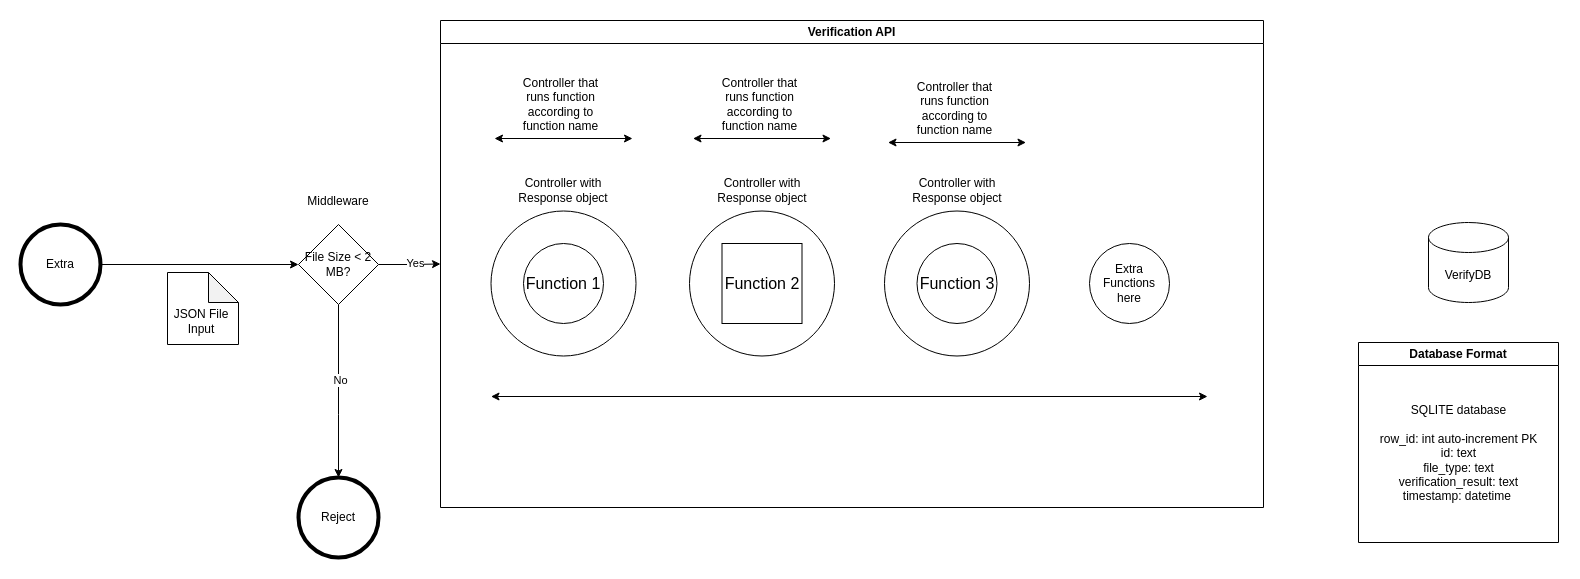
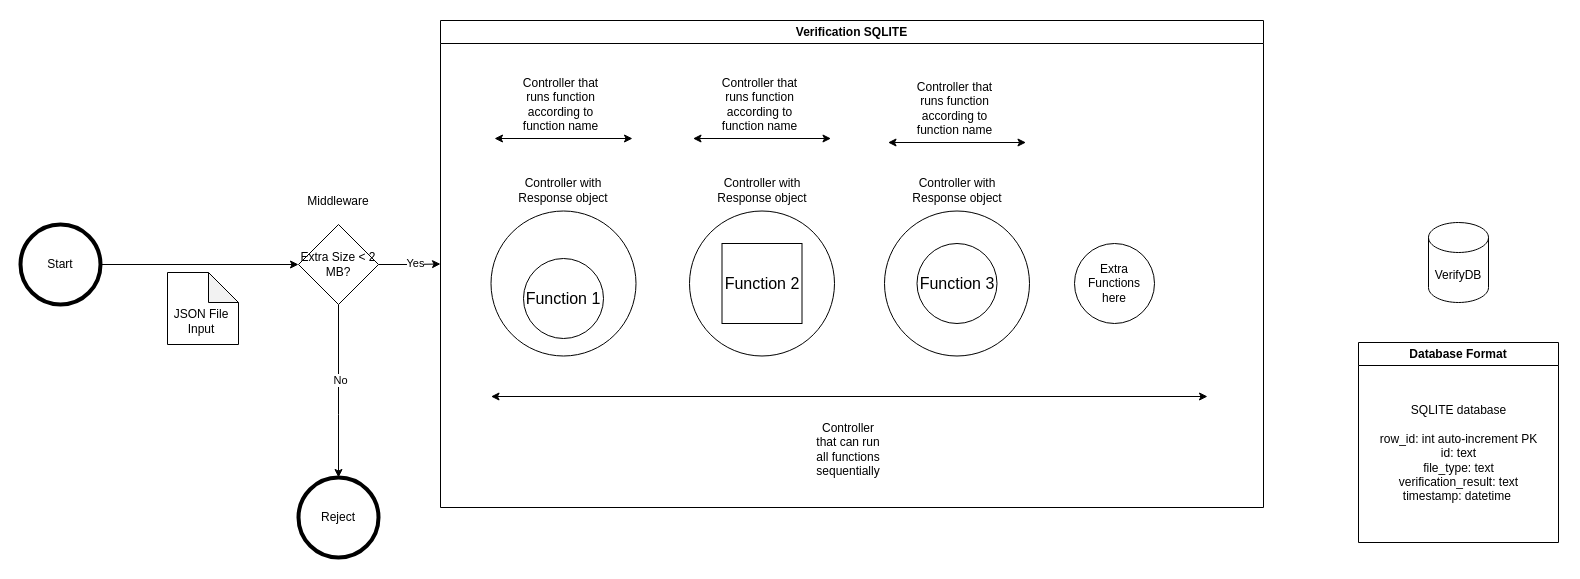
(852, 33) -> (852, 33)
(1469, 263) -> (1459, 263)
(61, 265) -> (61, 265)
(339, 265) -> (339, 265)
(564, 284) -> (564, 299)
(1130, 284) -> (1115, 284)
none -> (849, 450)
